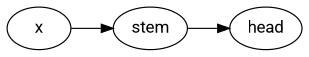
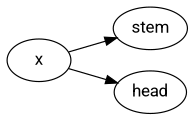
(202, 28) -> (87, 74)
